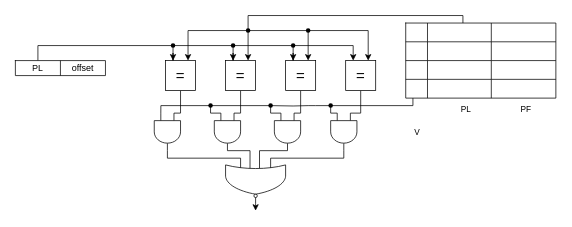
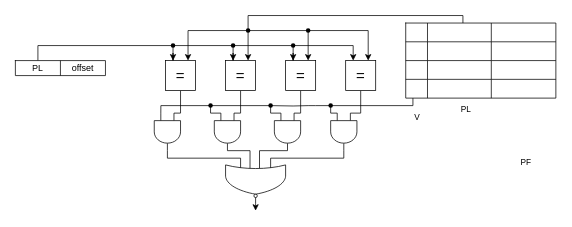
(525, 109) -> (525, 162)
(417, 132) -> (417, 117)
